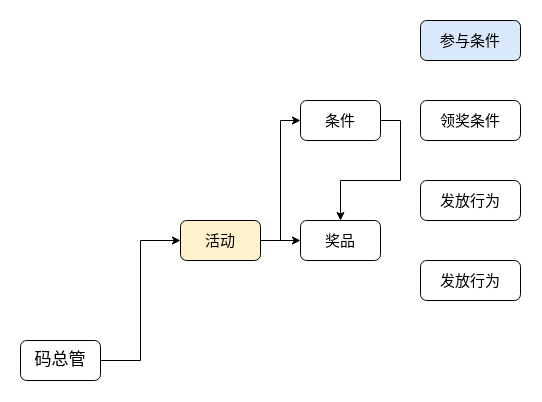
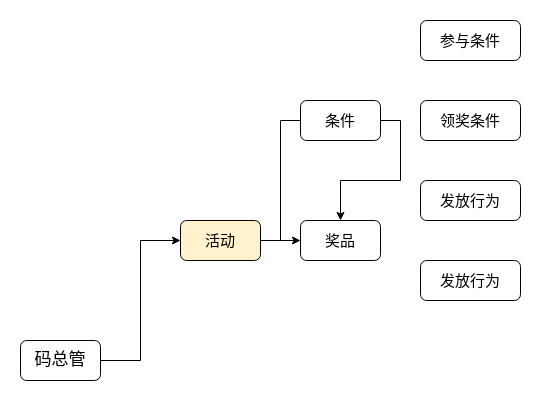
(471, 41) -> (471, 41)
(292, 121) -> (295, 121)
